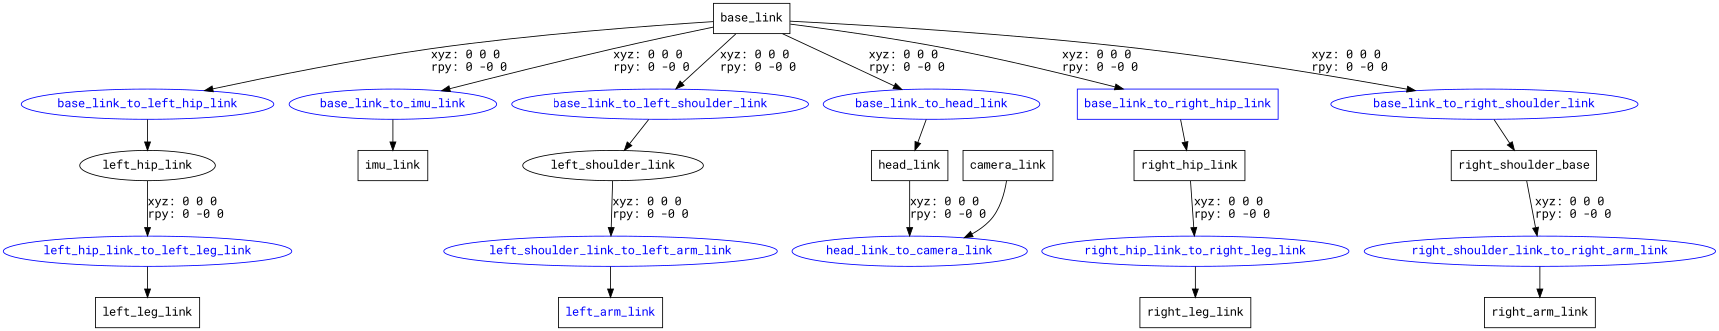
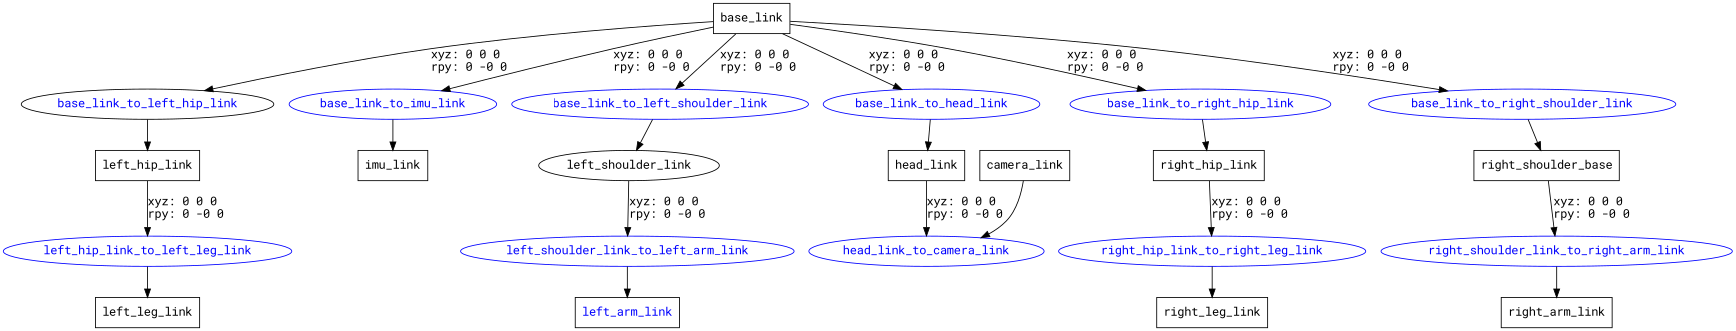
(148, 104) -> (148, 104)
(1178, 104) -> (1200, 104)
(148, 166) -> (148, 166)
